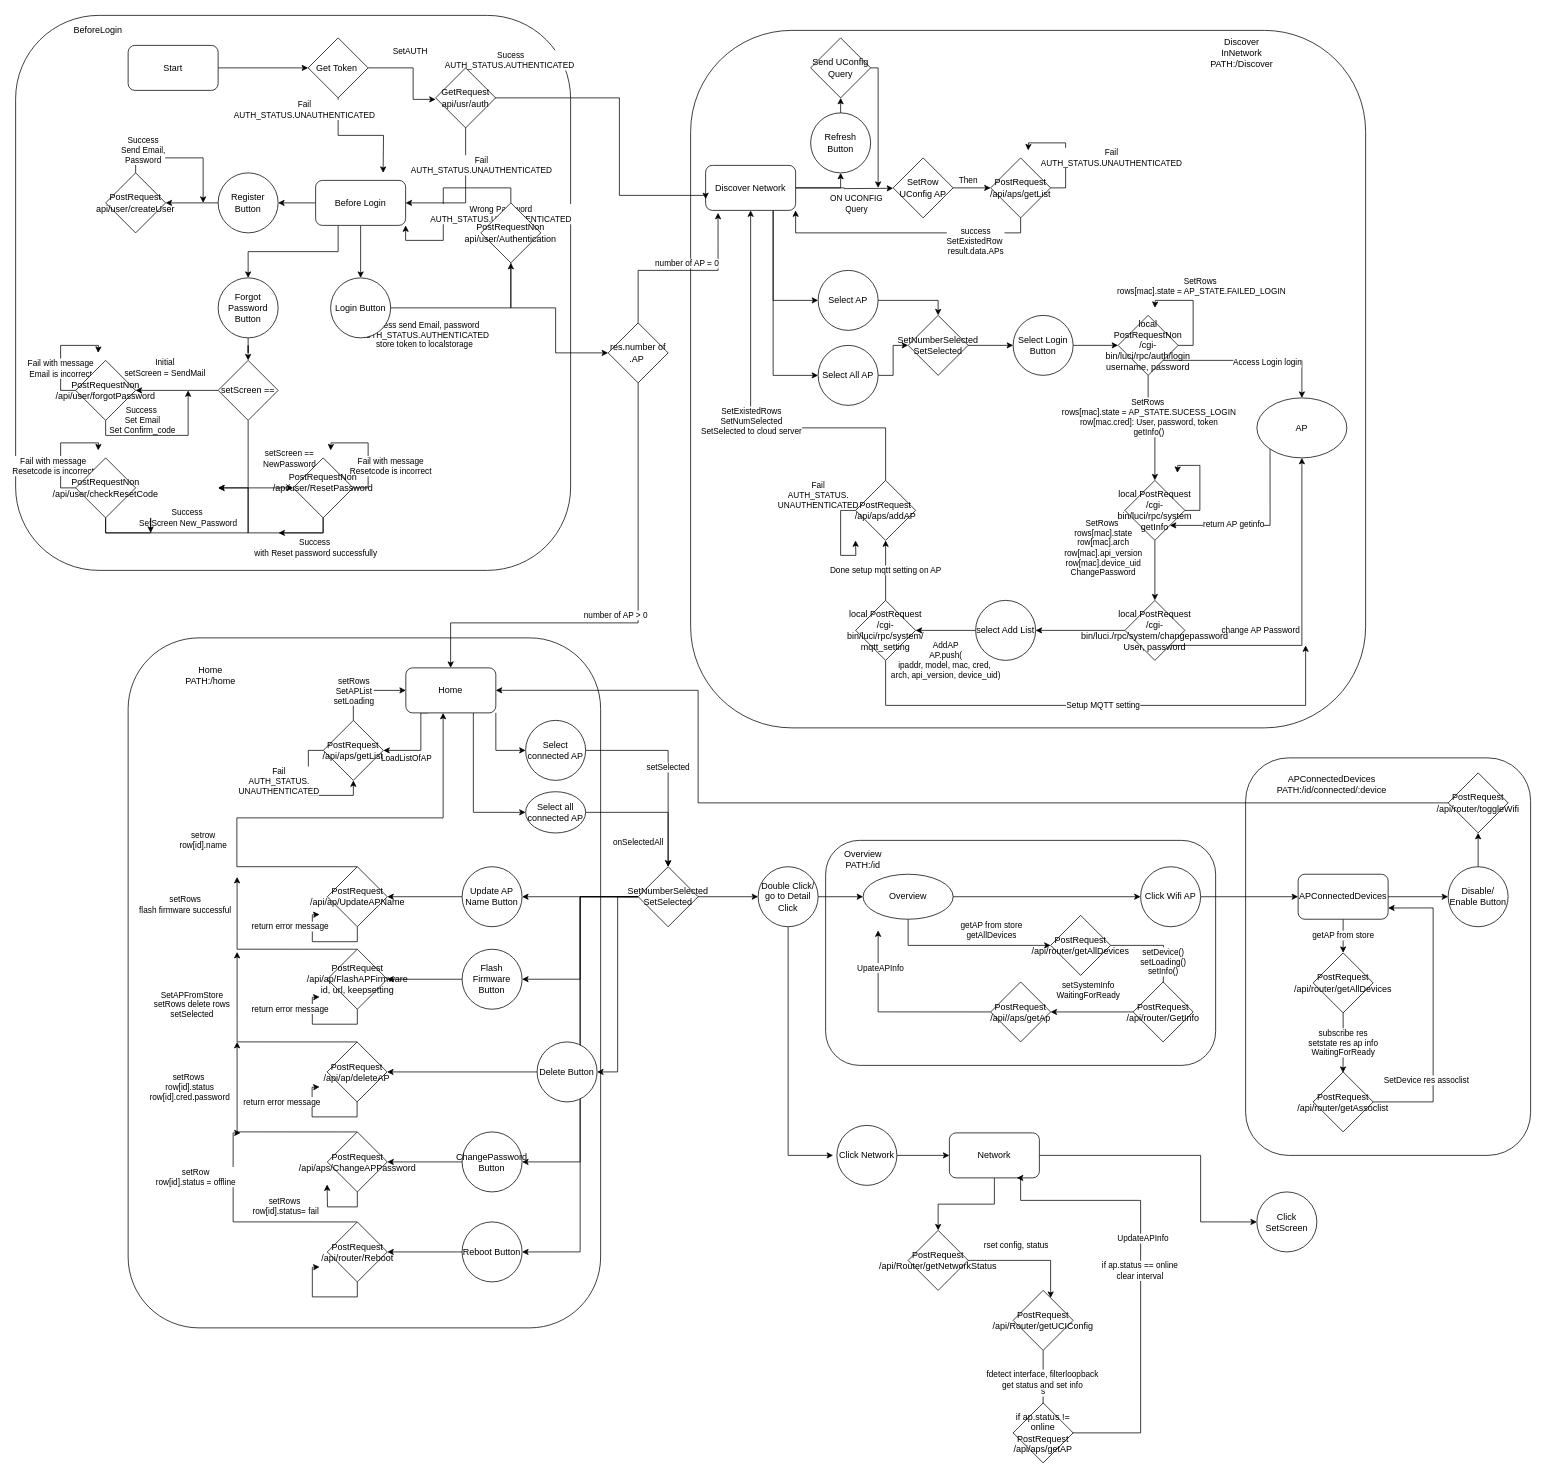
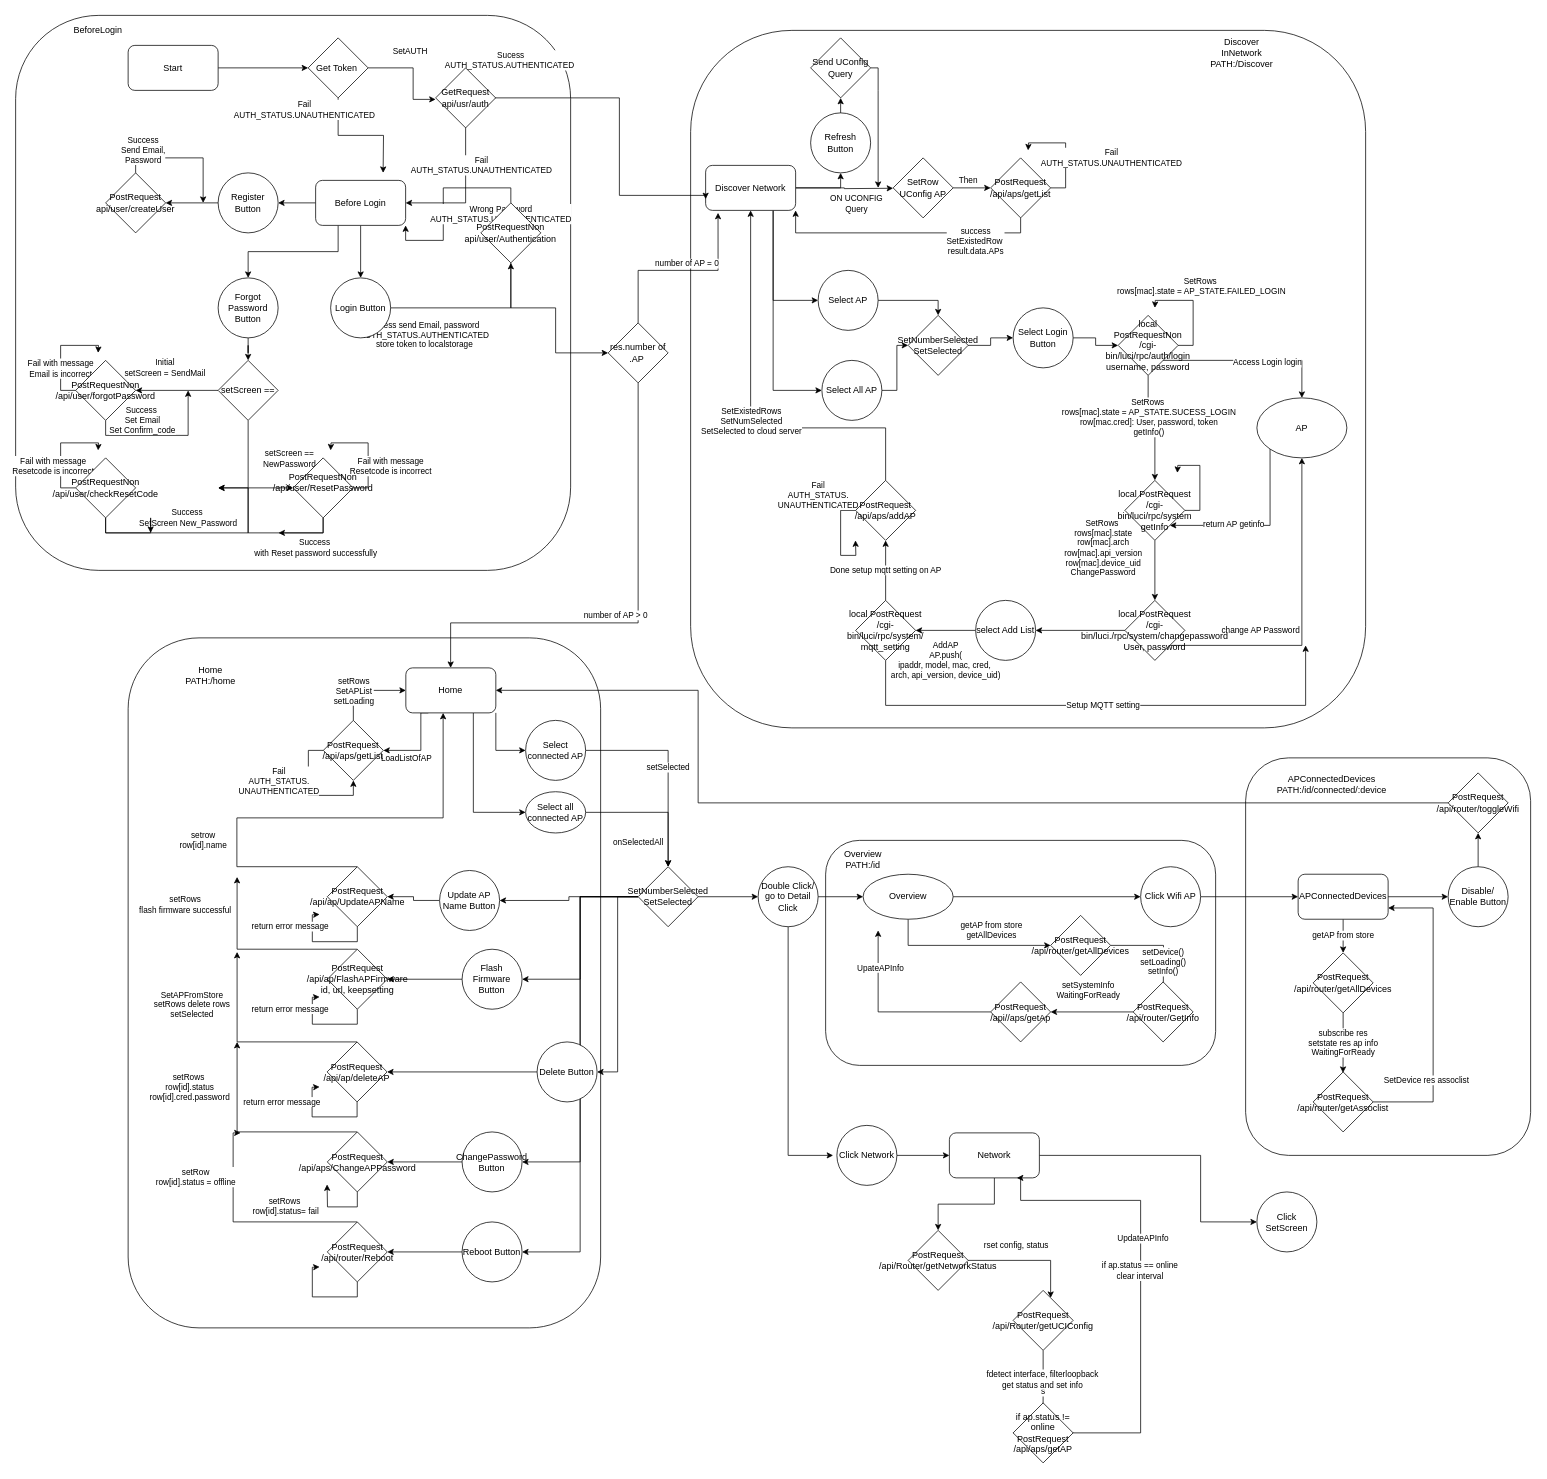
(1043, 345) -> (1043, 338)
(848, 375) -> (852, 390)
(492, 897) -> (469, 900)
